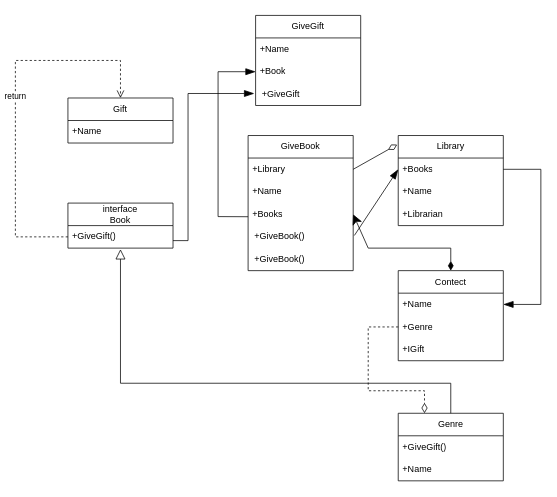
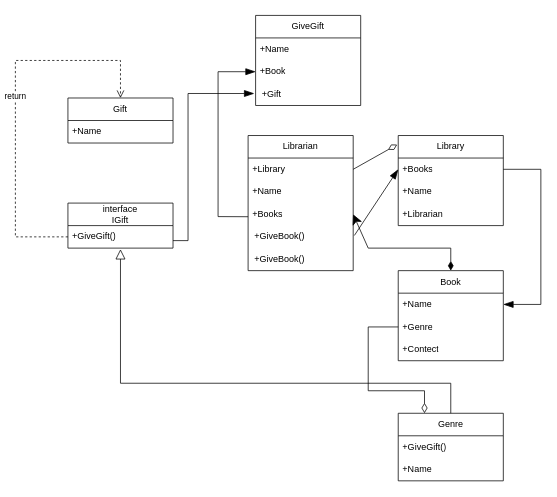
(277, 94) -> (268, 94)
(300, 147) -> (300, 147)
(120, 214) -> (120, 214)
(450, 282) -> (450, 282)
(416, 349) -> (423, 349)
(368, 379) -> (368, 379)
